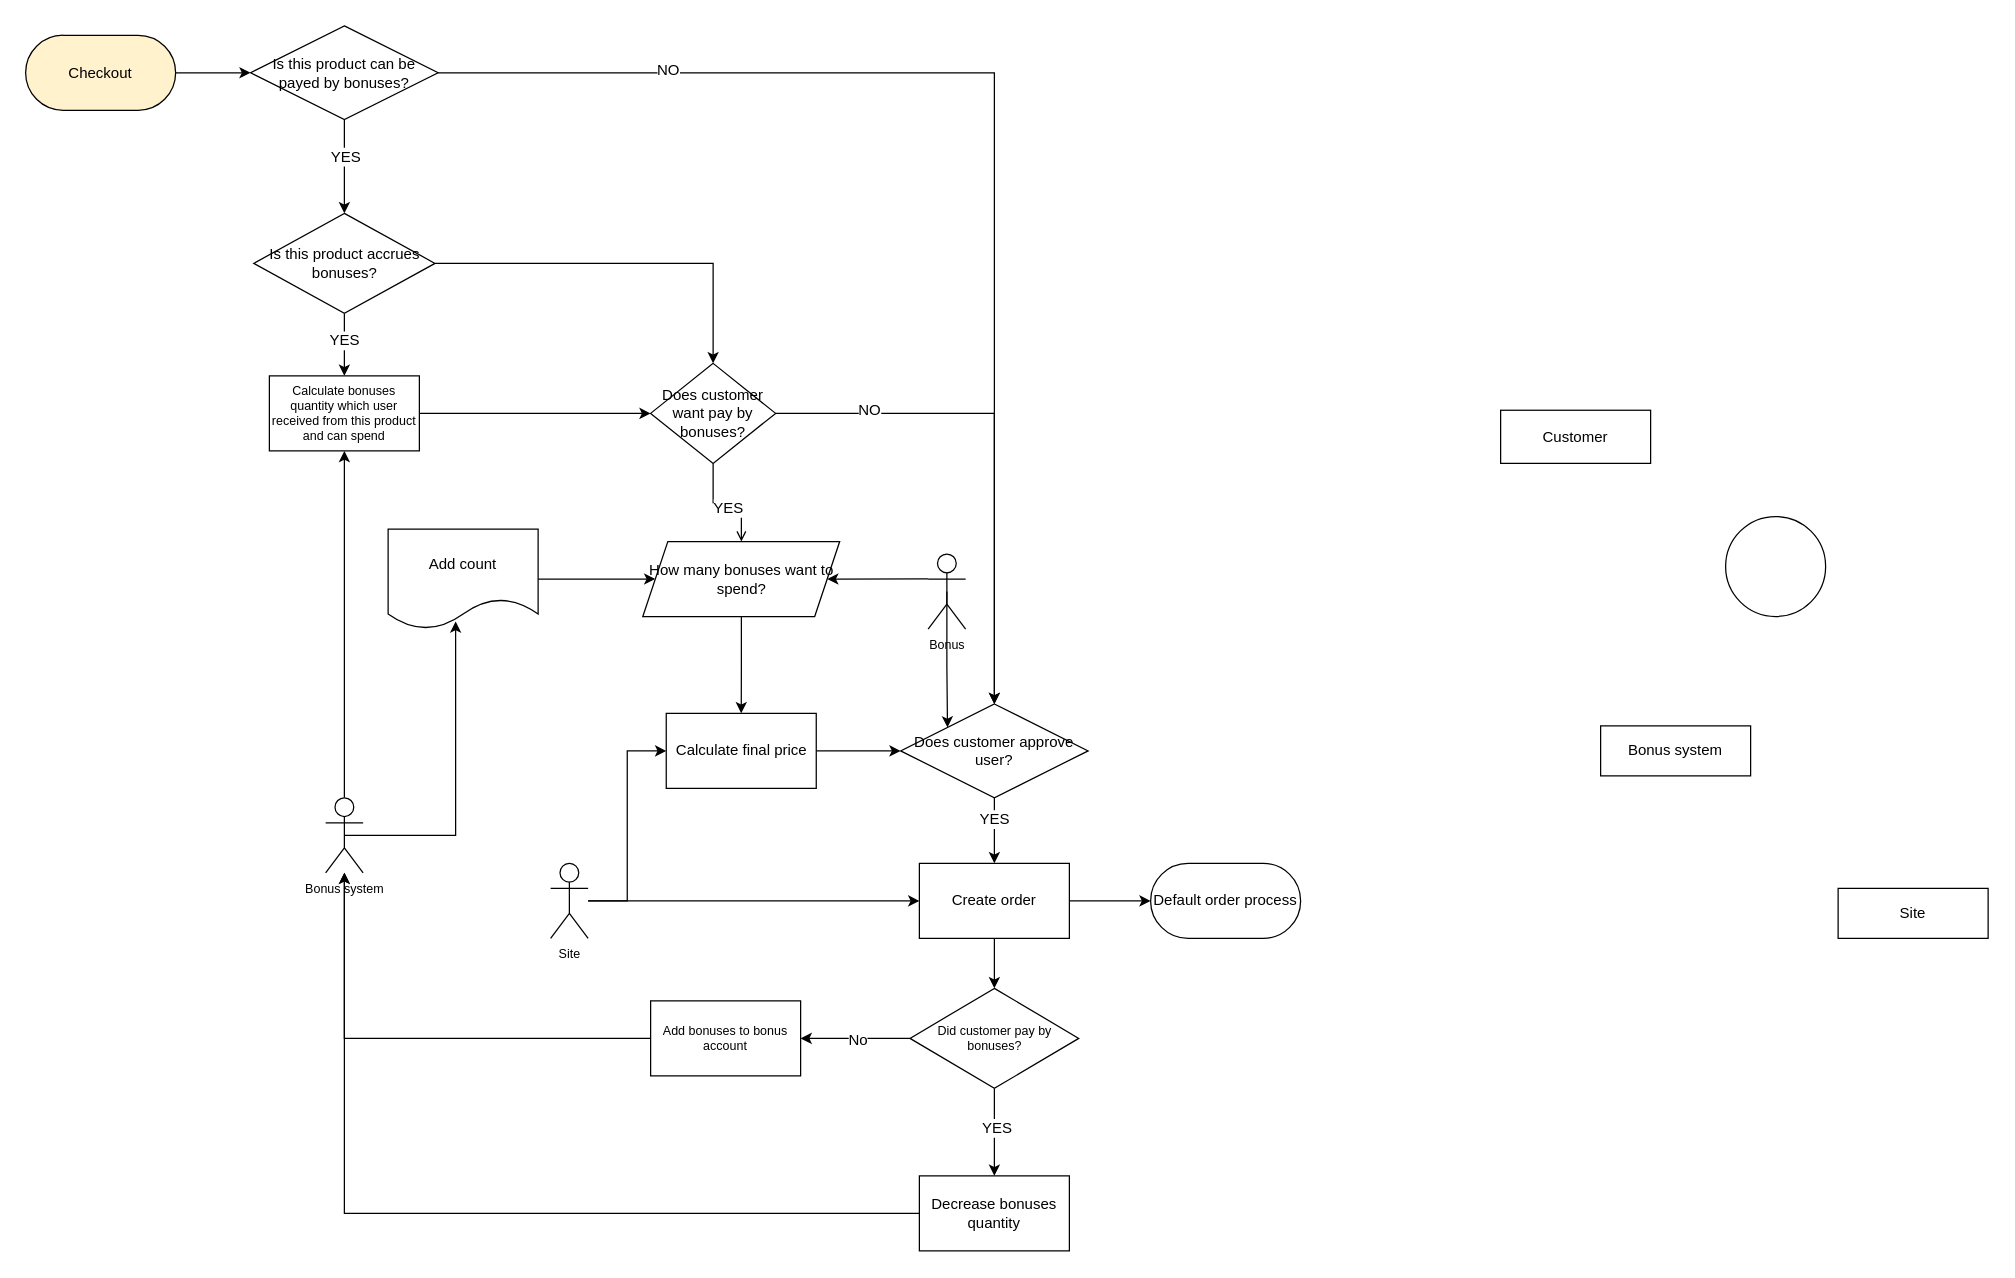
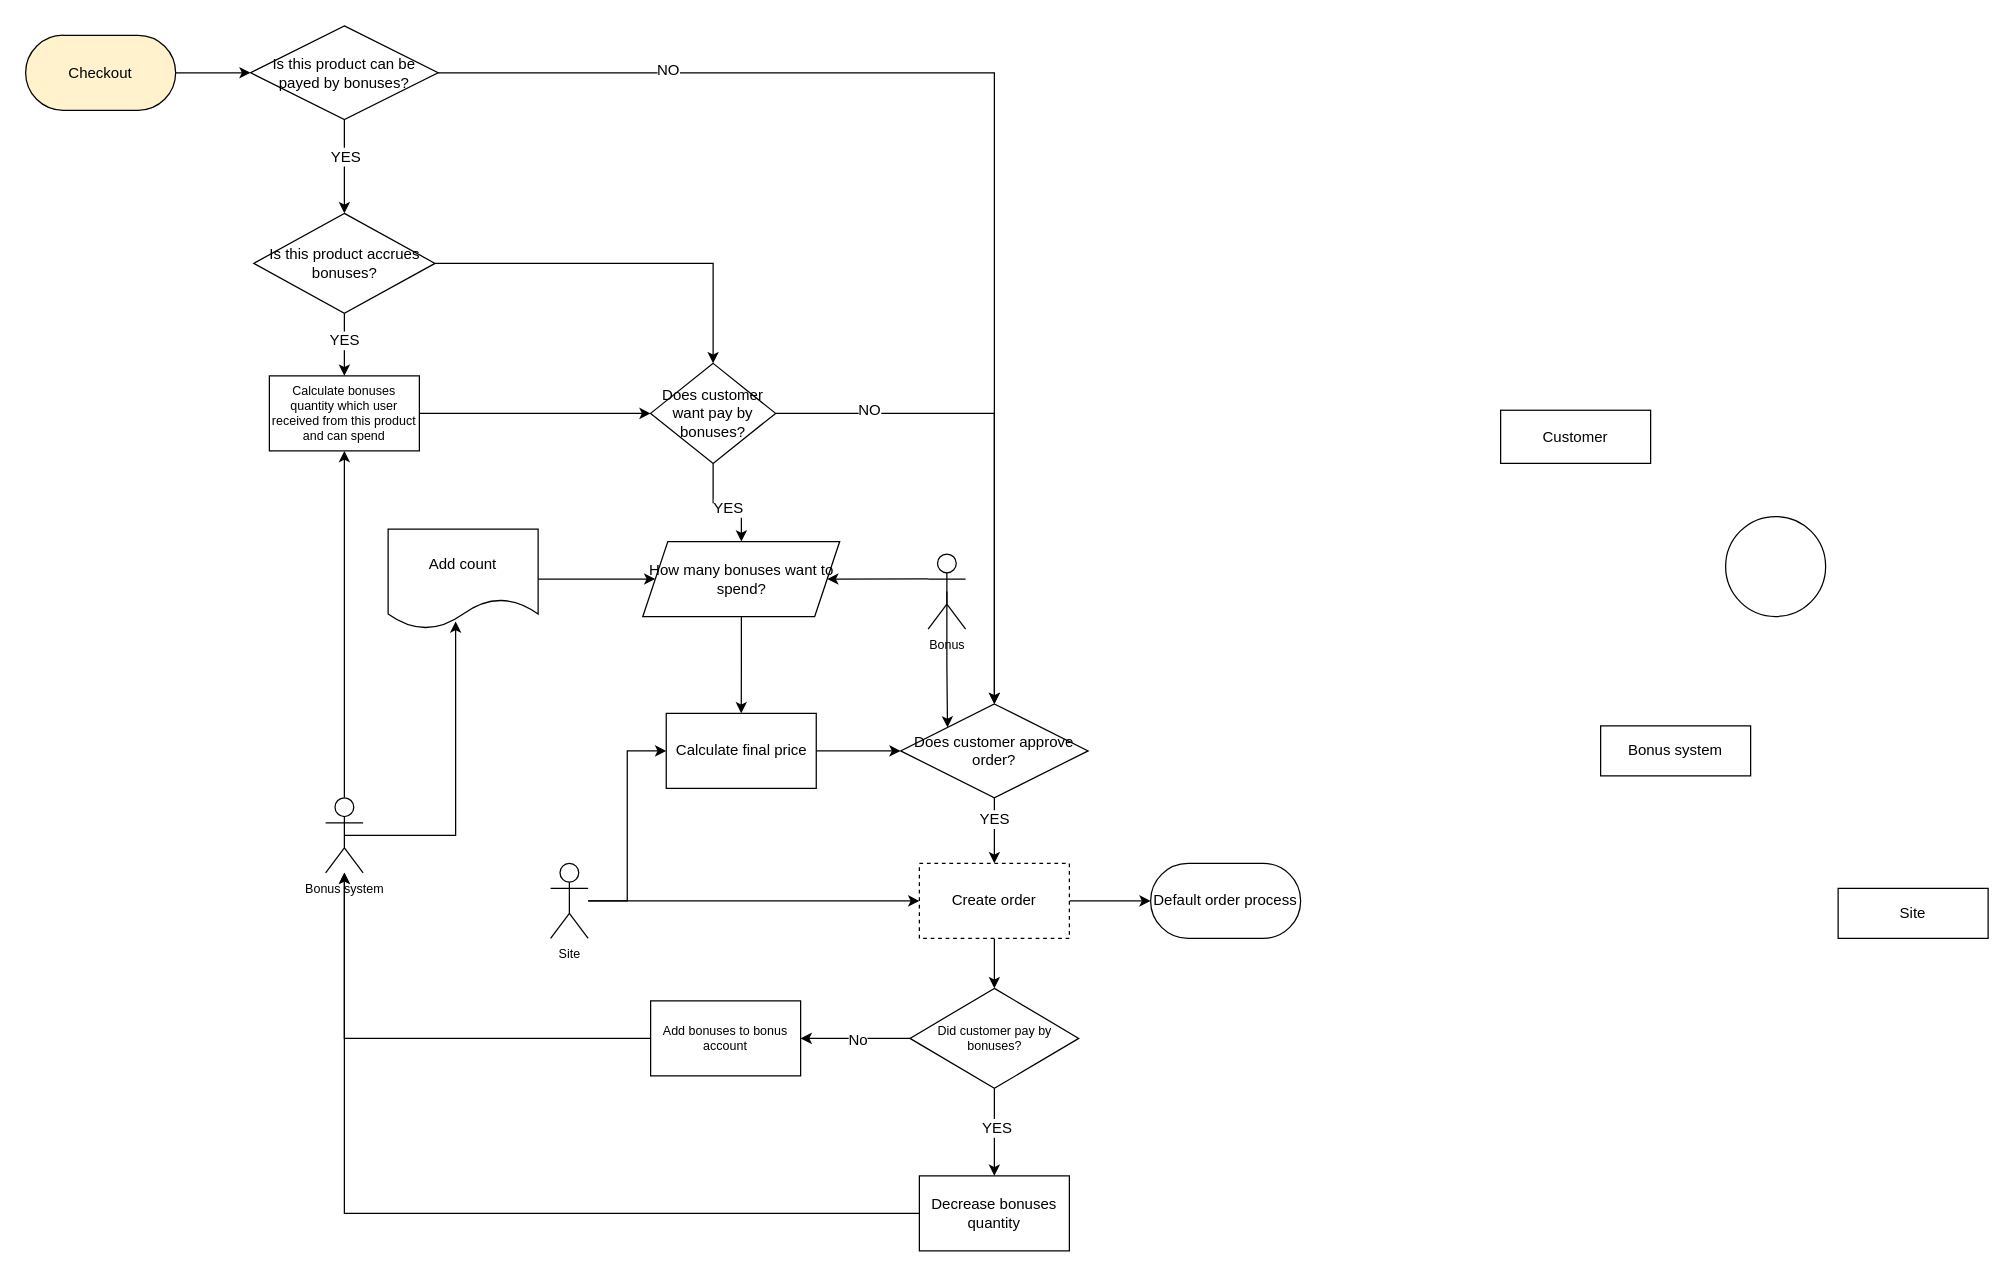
(741, 534) -> (741, 531)
(994, 751) -> (994, 751)
(994, 901) -> (994, 901)
